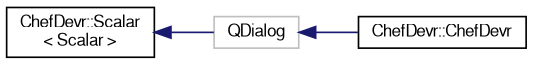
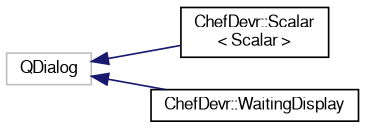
(193, 32) -> (144, 52)
(442, 32) -> (255, 105)
